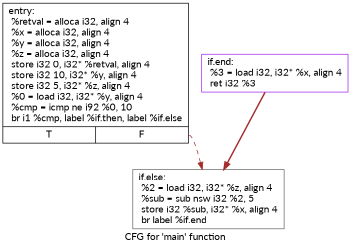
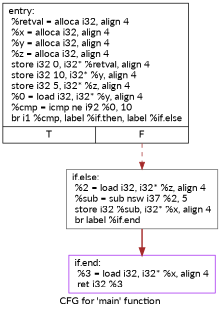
(246, 128) -> (142, 238)
(197, 199) -> (130, 199)
